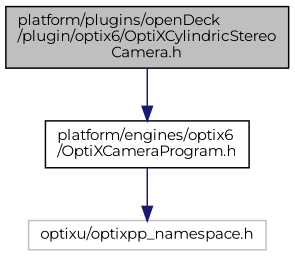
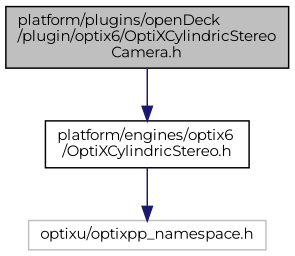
(147, 144) -> (147, 144)
